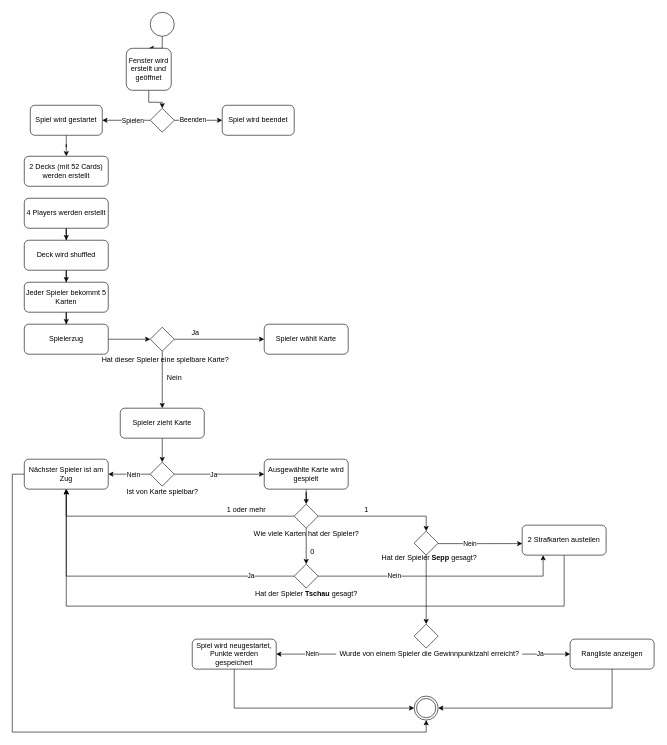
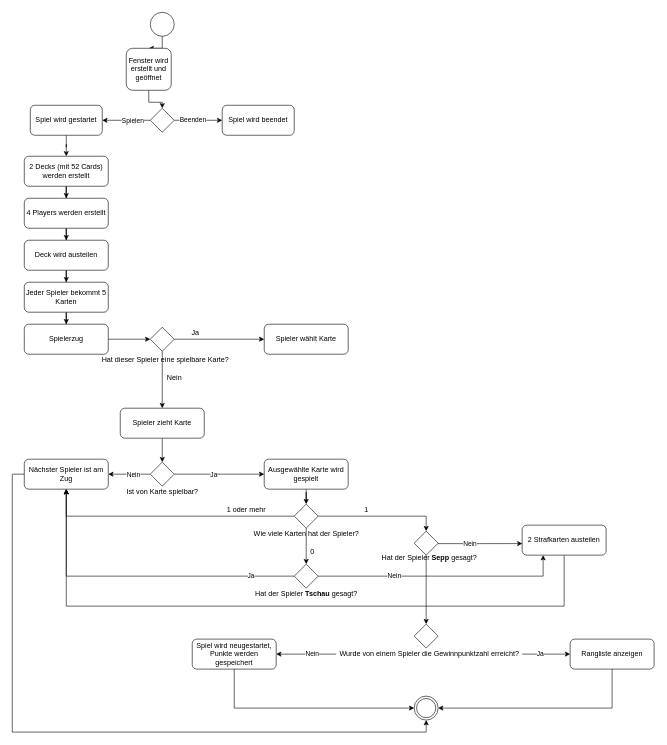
none -> (66, 194)
(66, 255) -> (66, 255)
